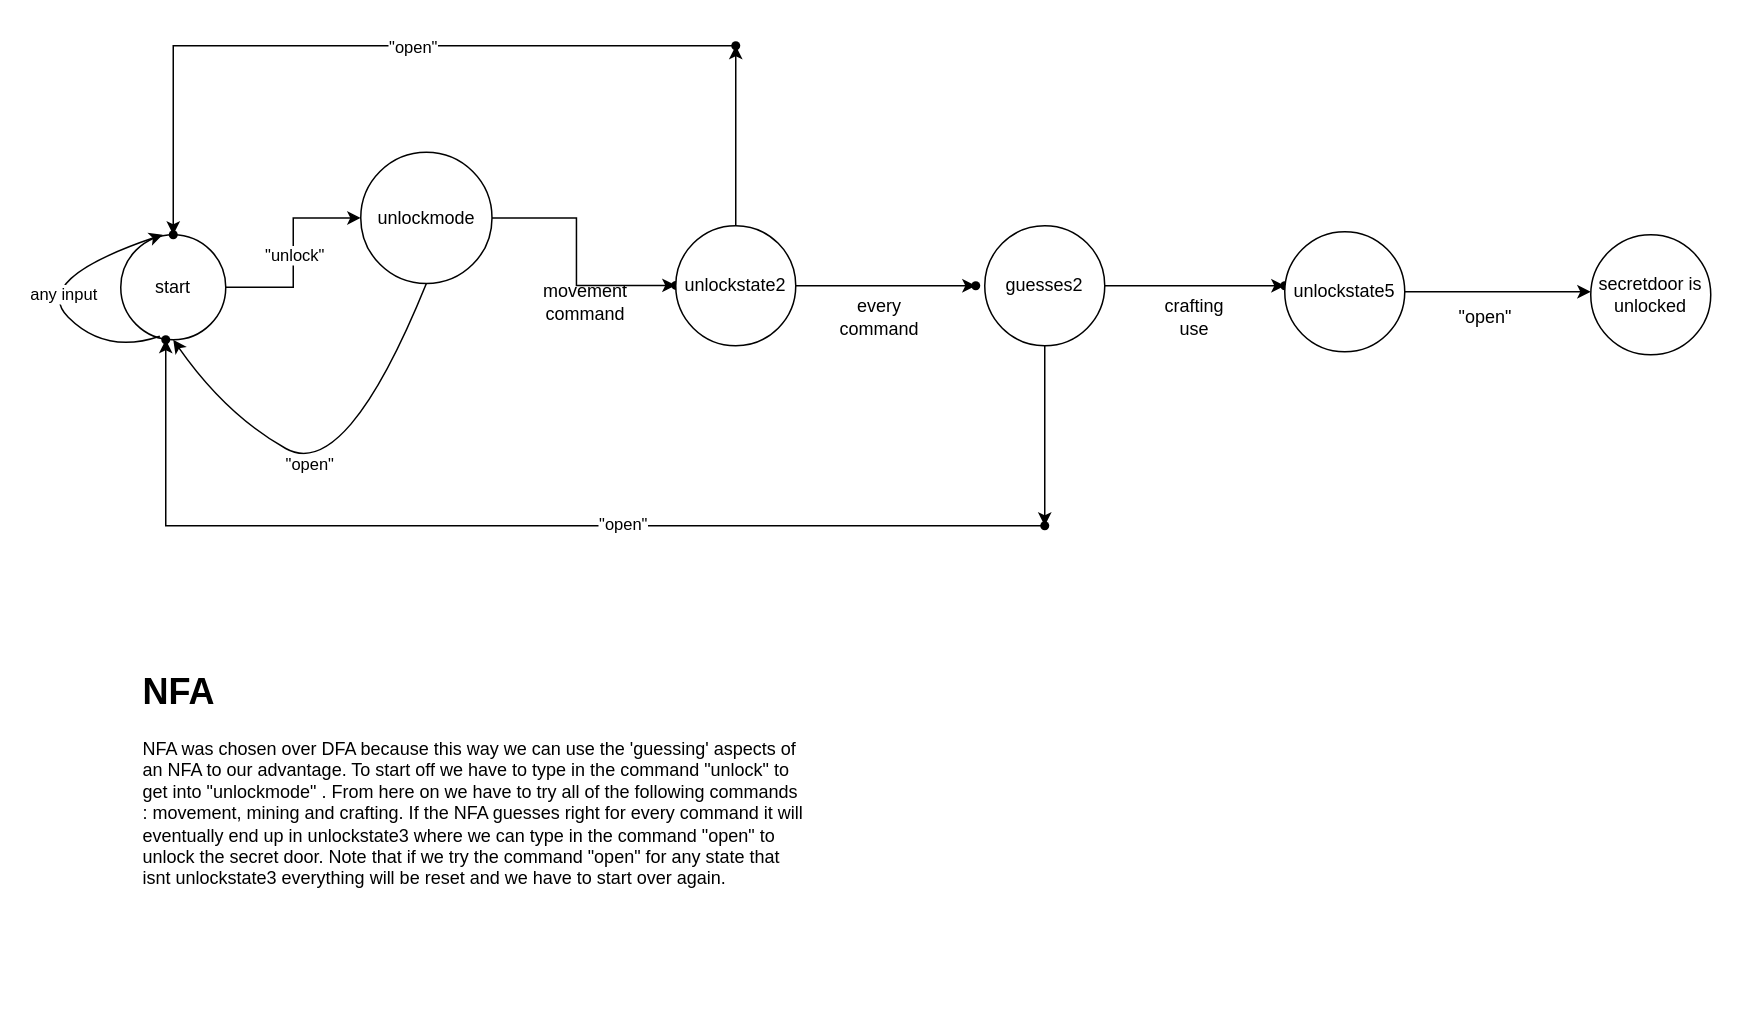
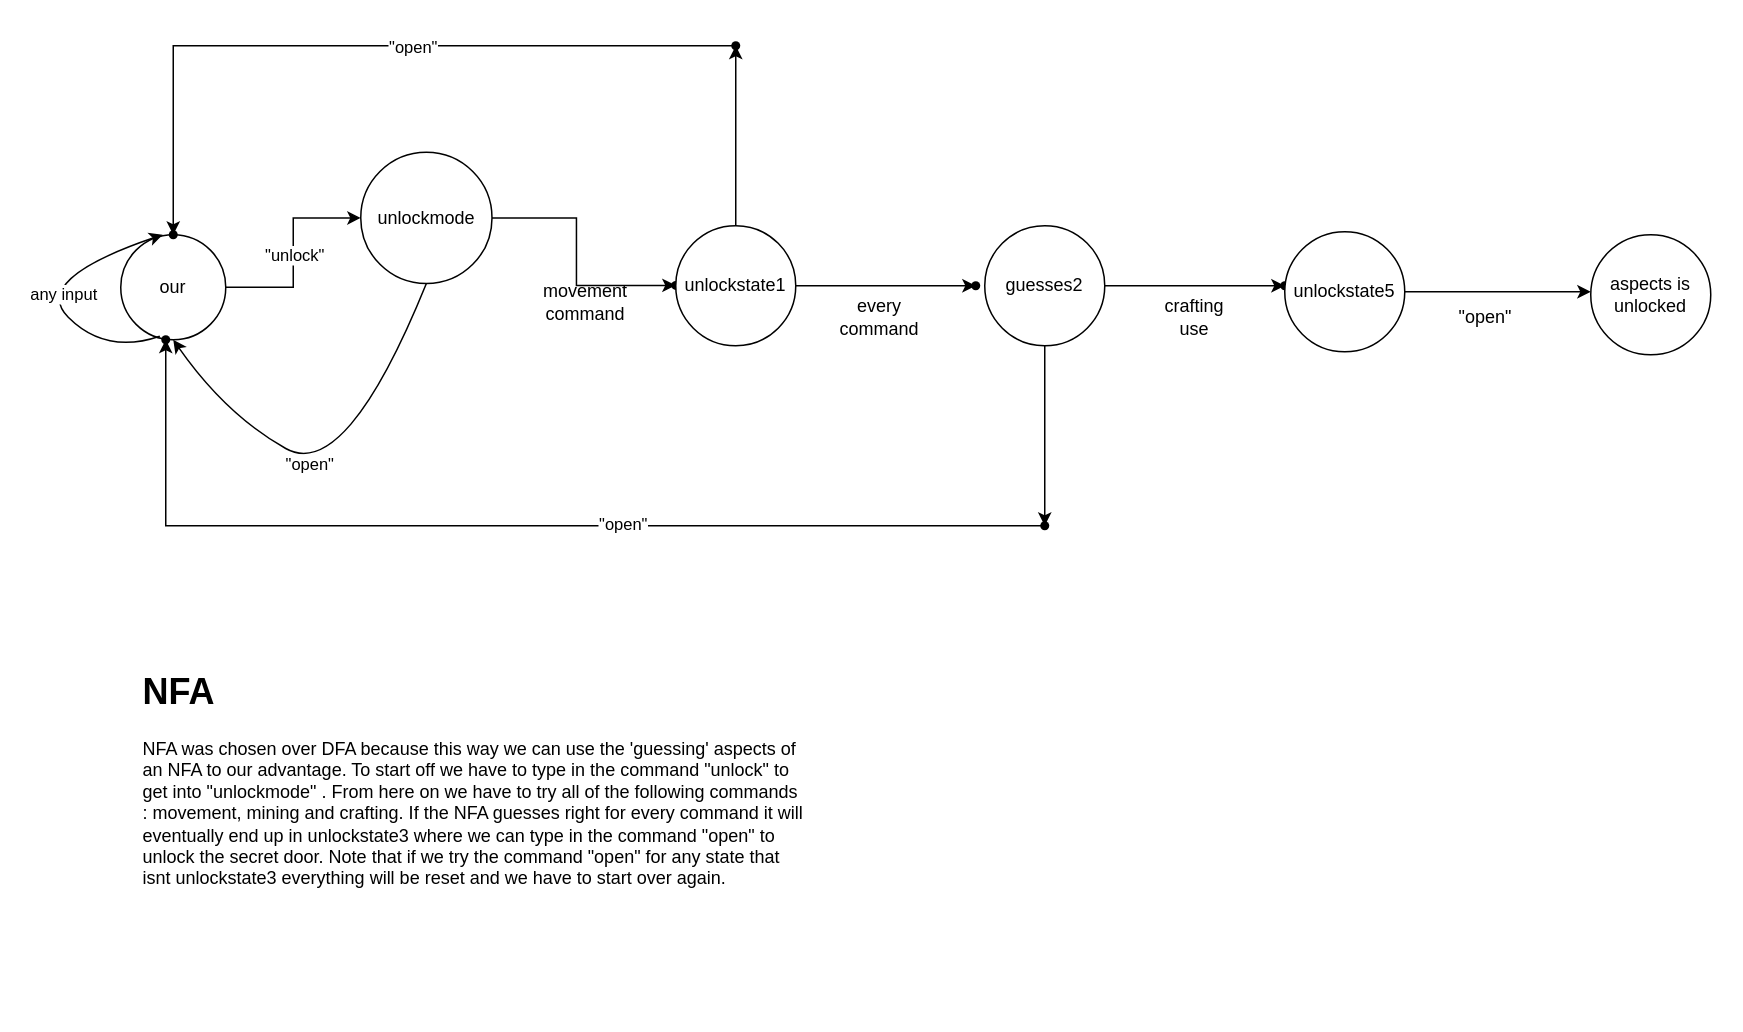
(736, 286) -> (736, 286)
(173, 287) -> (173, 287)
(1651, 295) -> (1651, 295)
